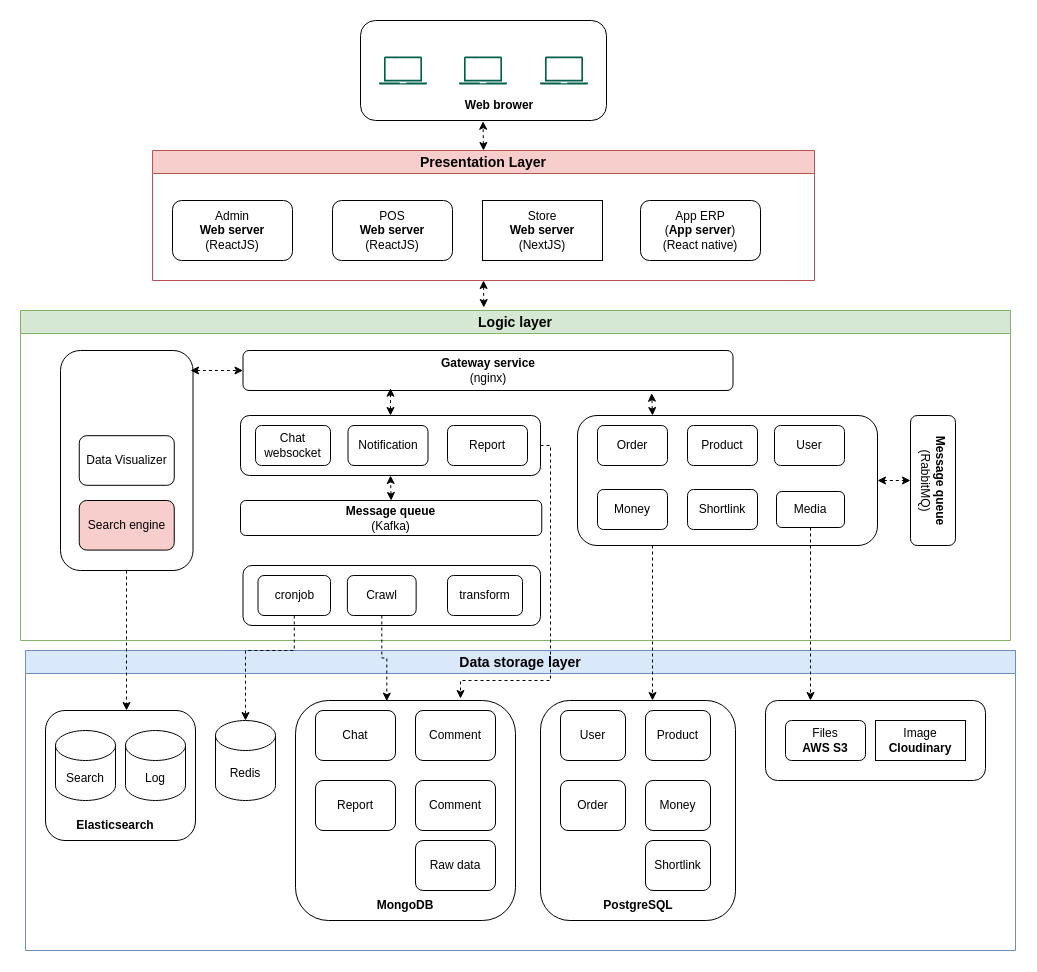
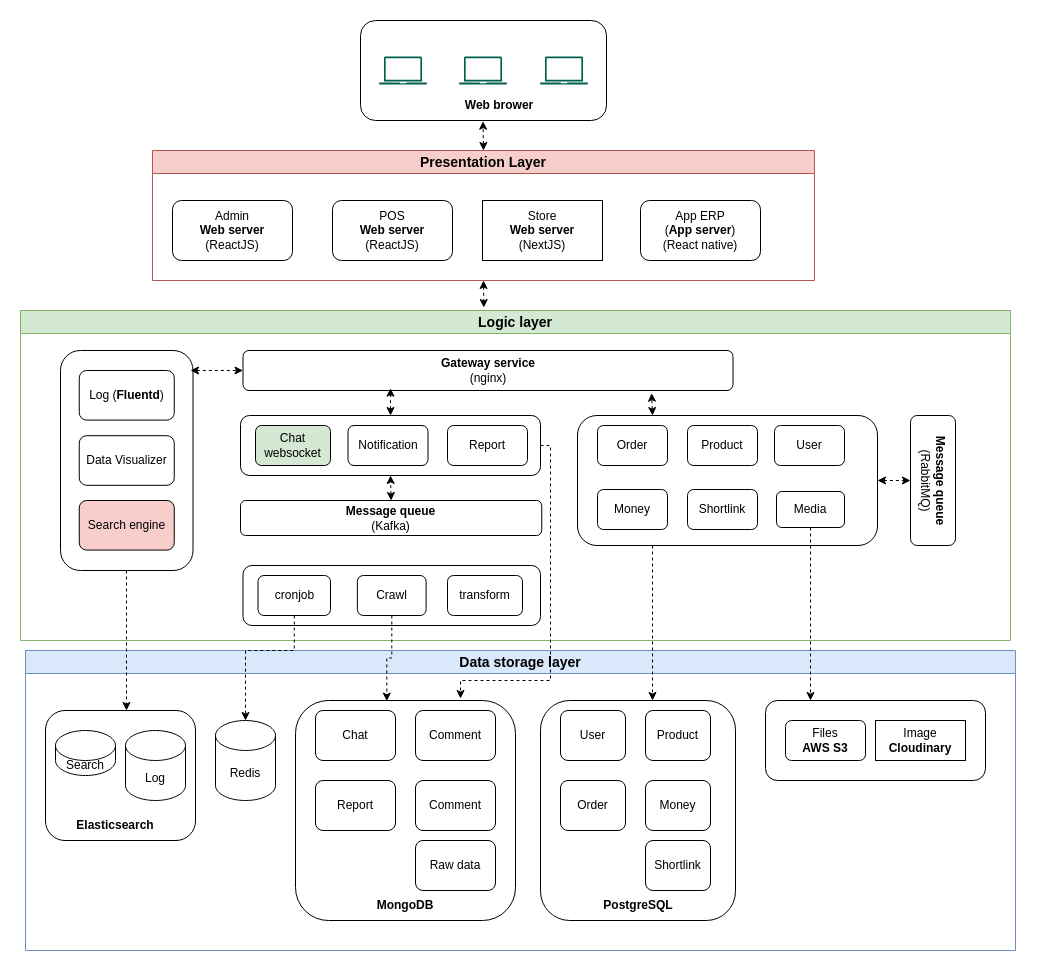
none -> (127, 395)
(293, 446) -> (293, 446)
(382, 596) -> (392, 596)
(86, 766) -> (86, 753)
